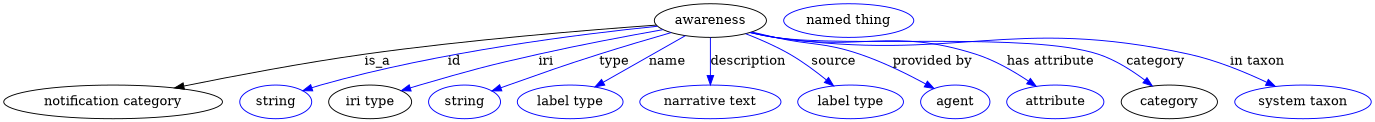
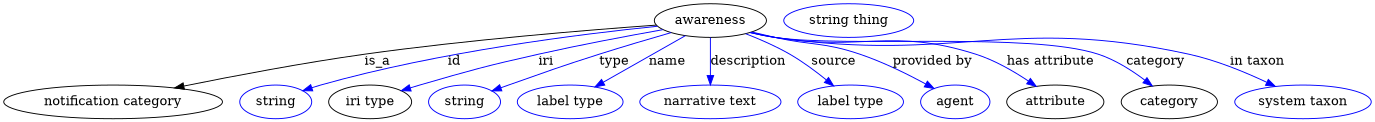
(849, 21) -> (849, 21)
(1055, 102) -> (1055, 102)
